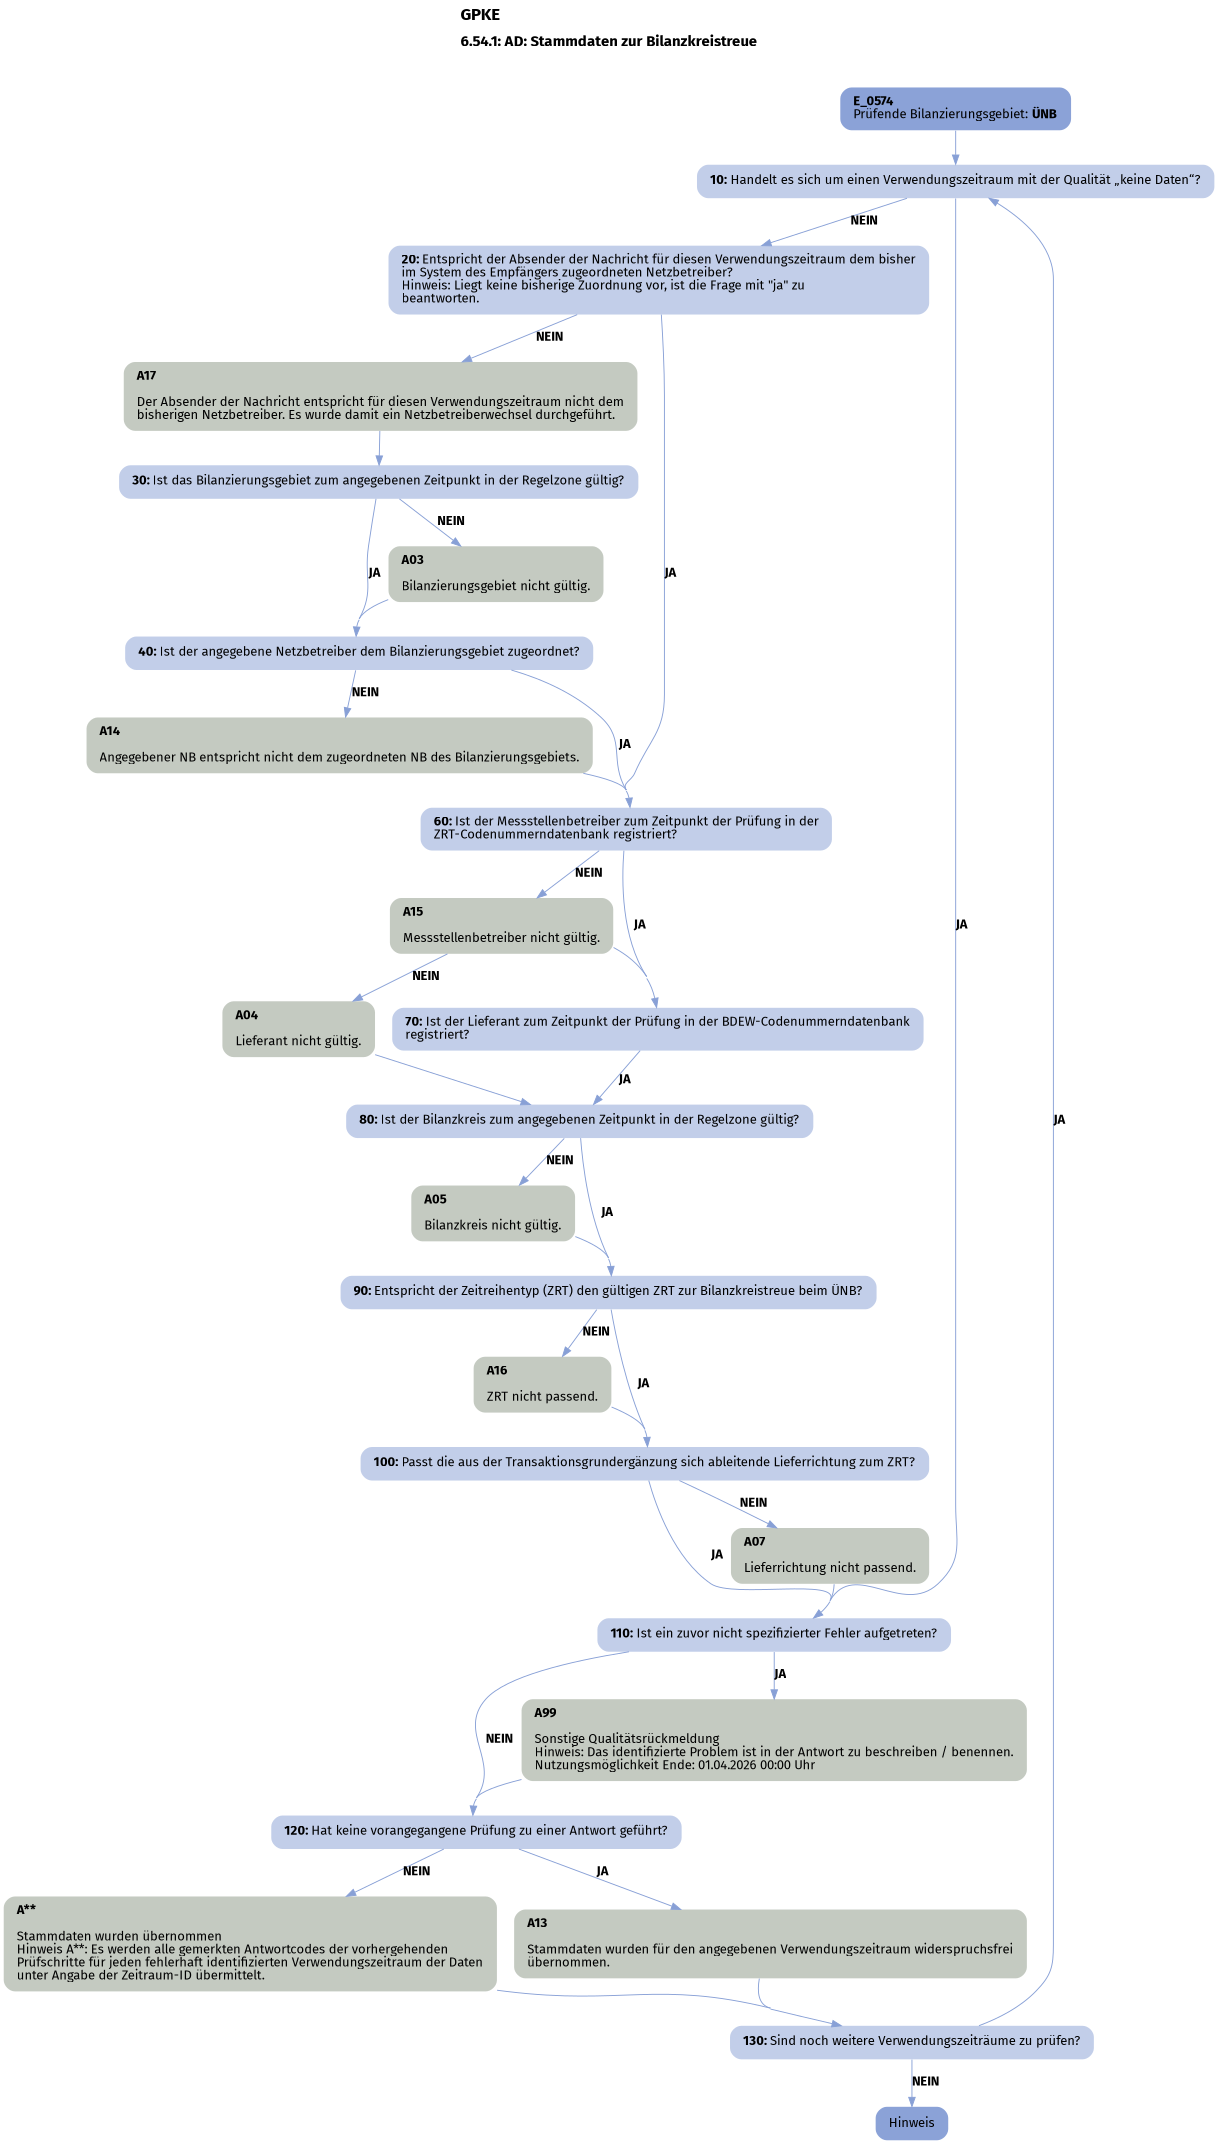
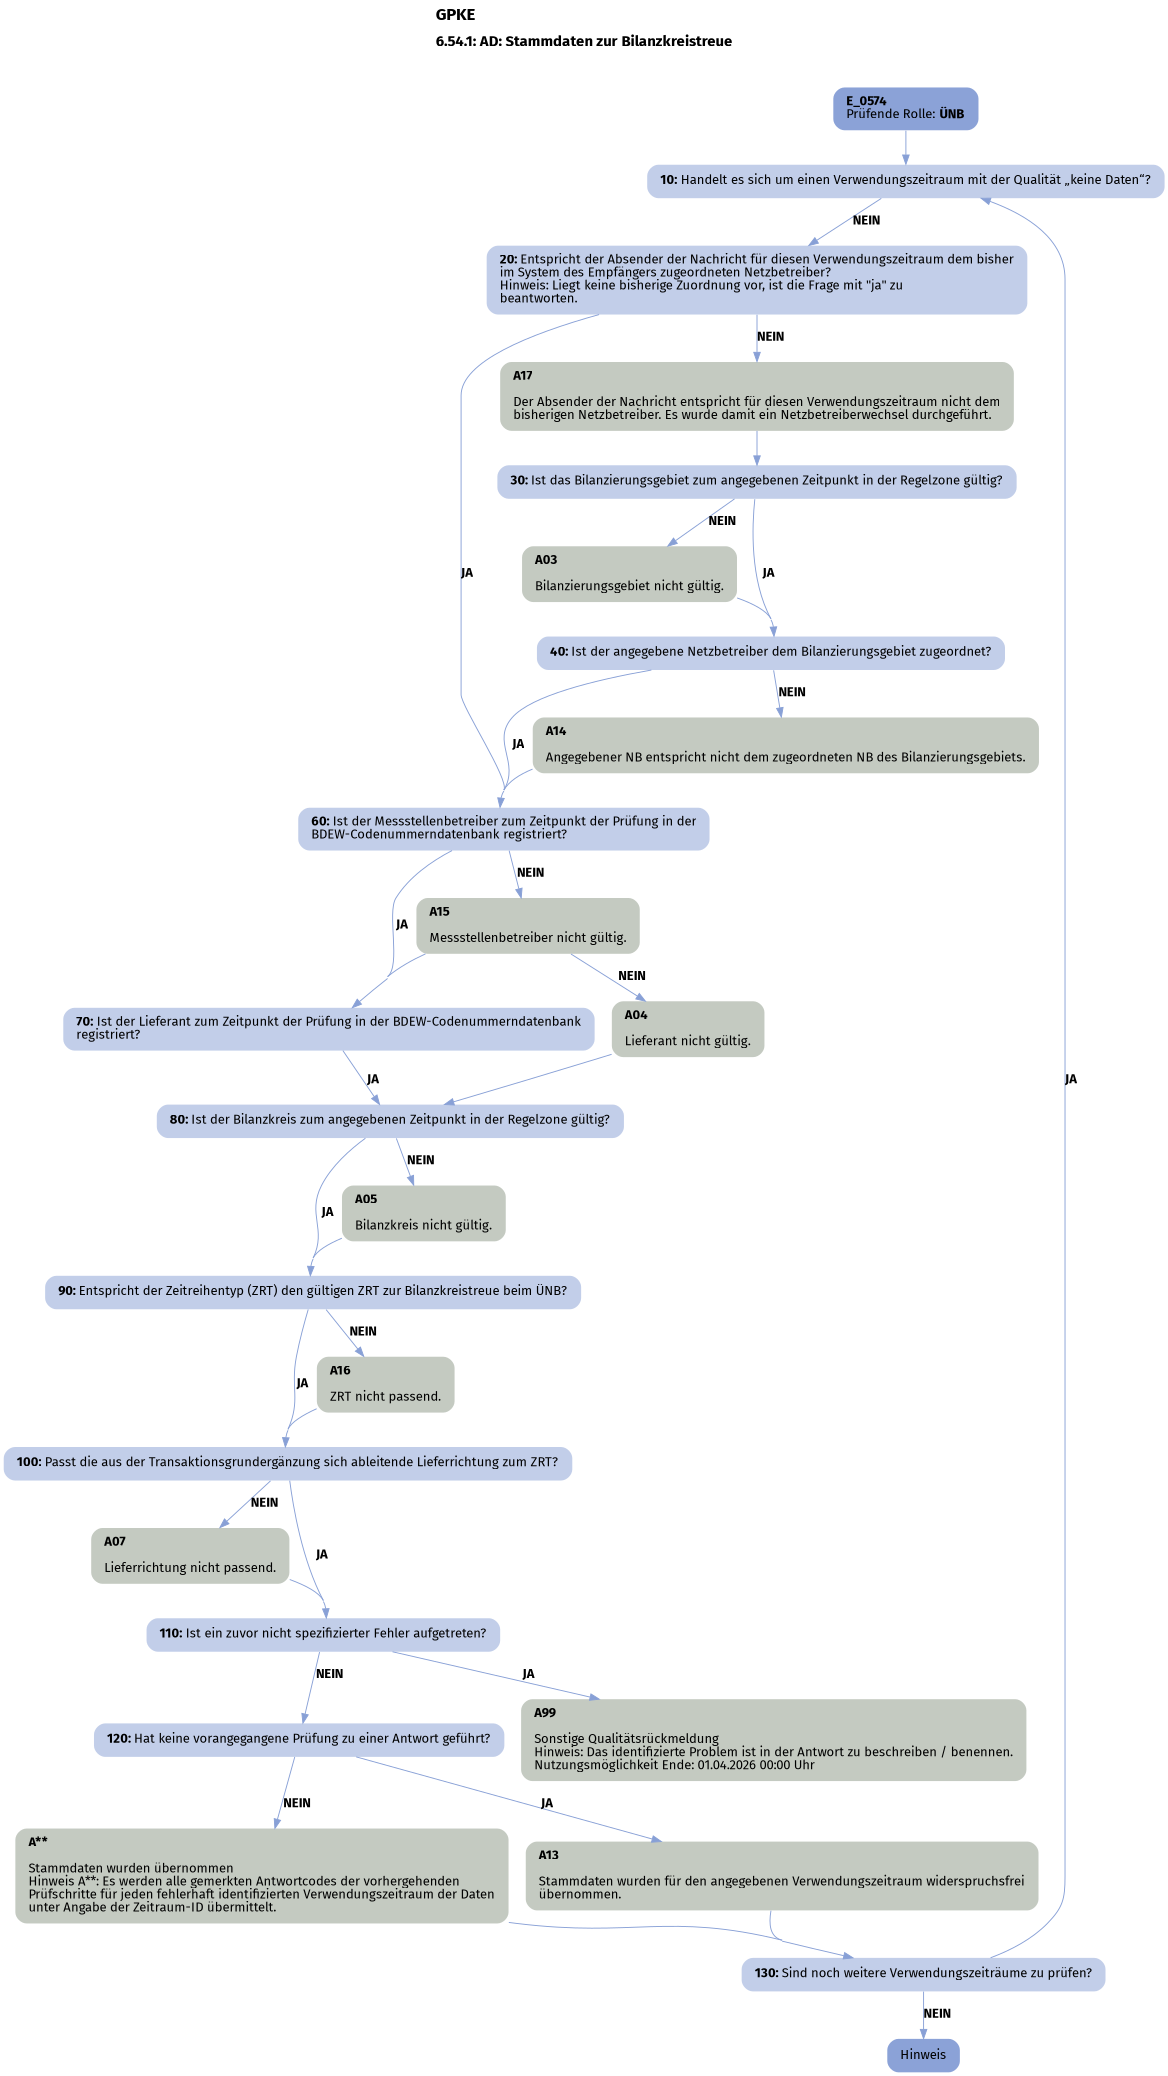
(943, 114) -> (893, 114)
(556, 835) -> (440, 835)
(956, 953) -> none
(498, 1786) -> none
